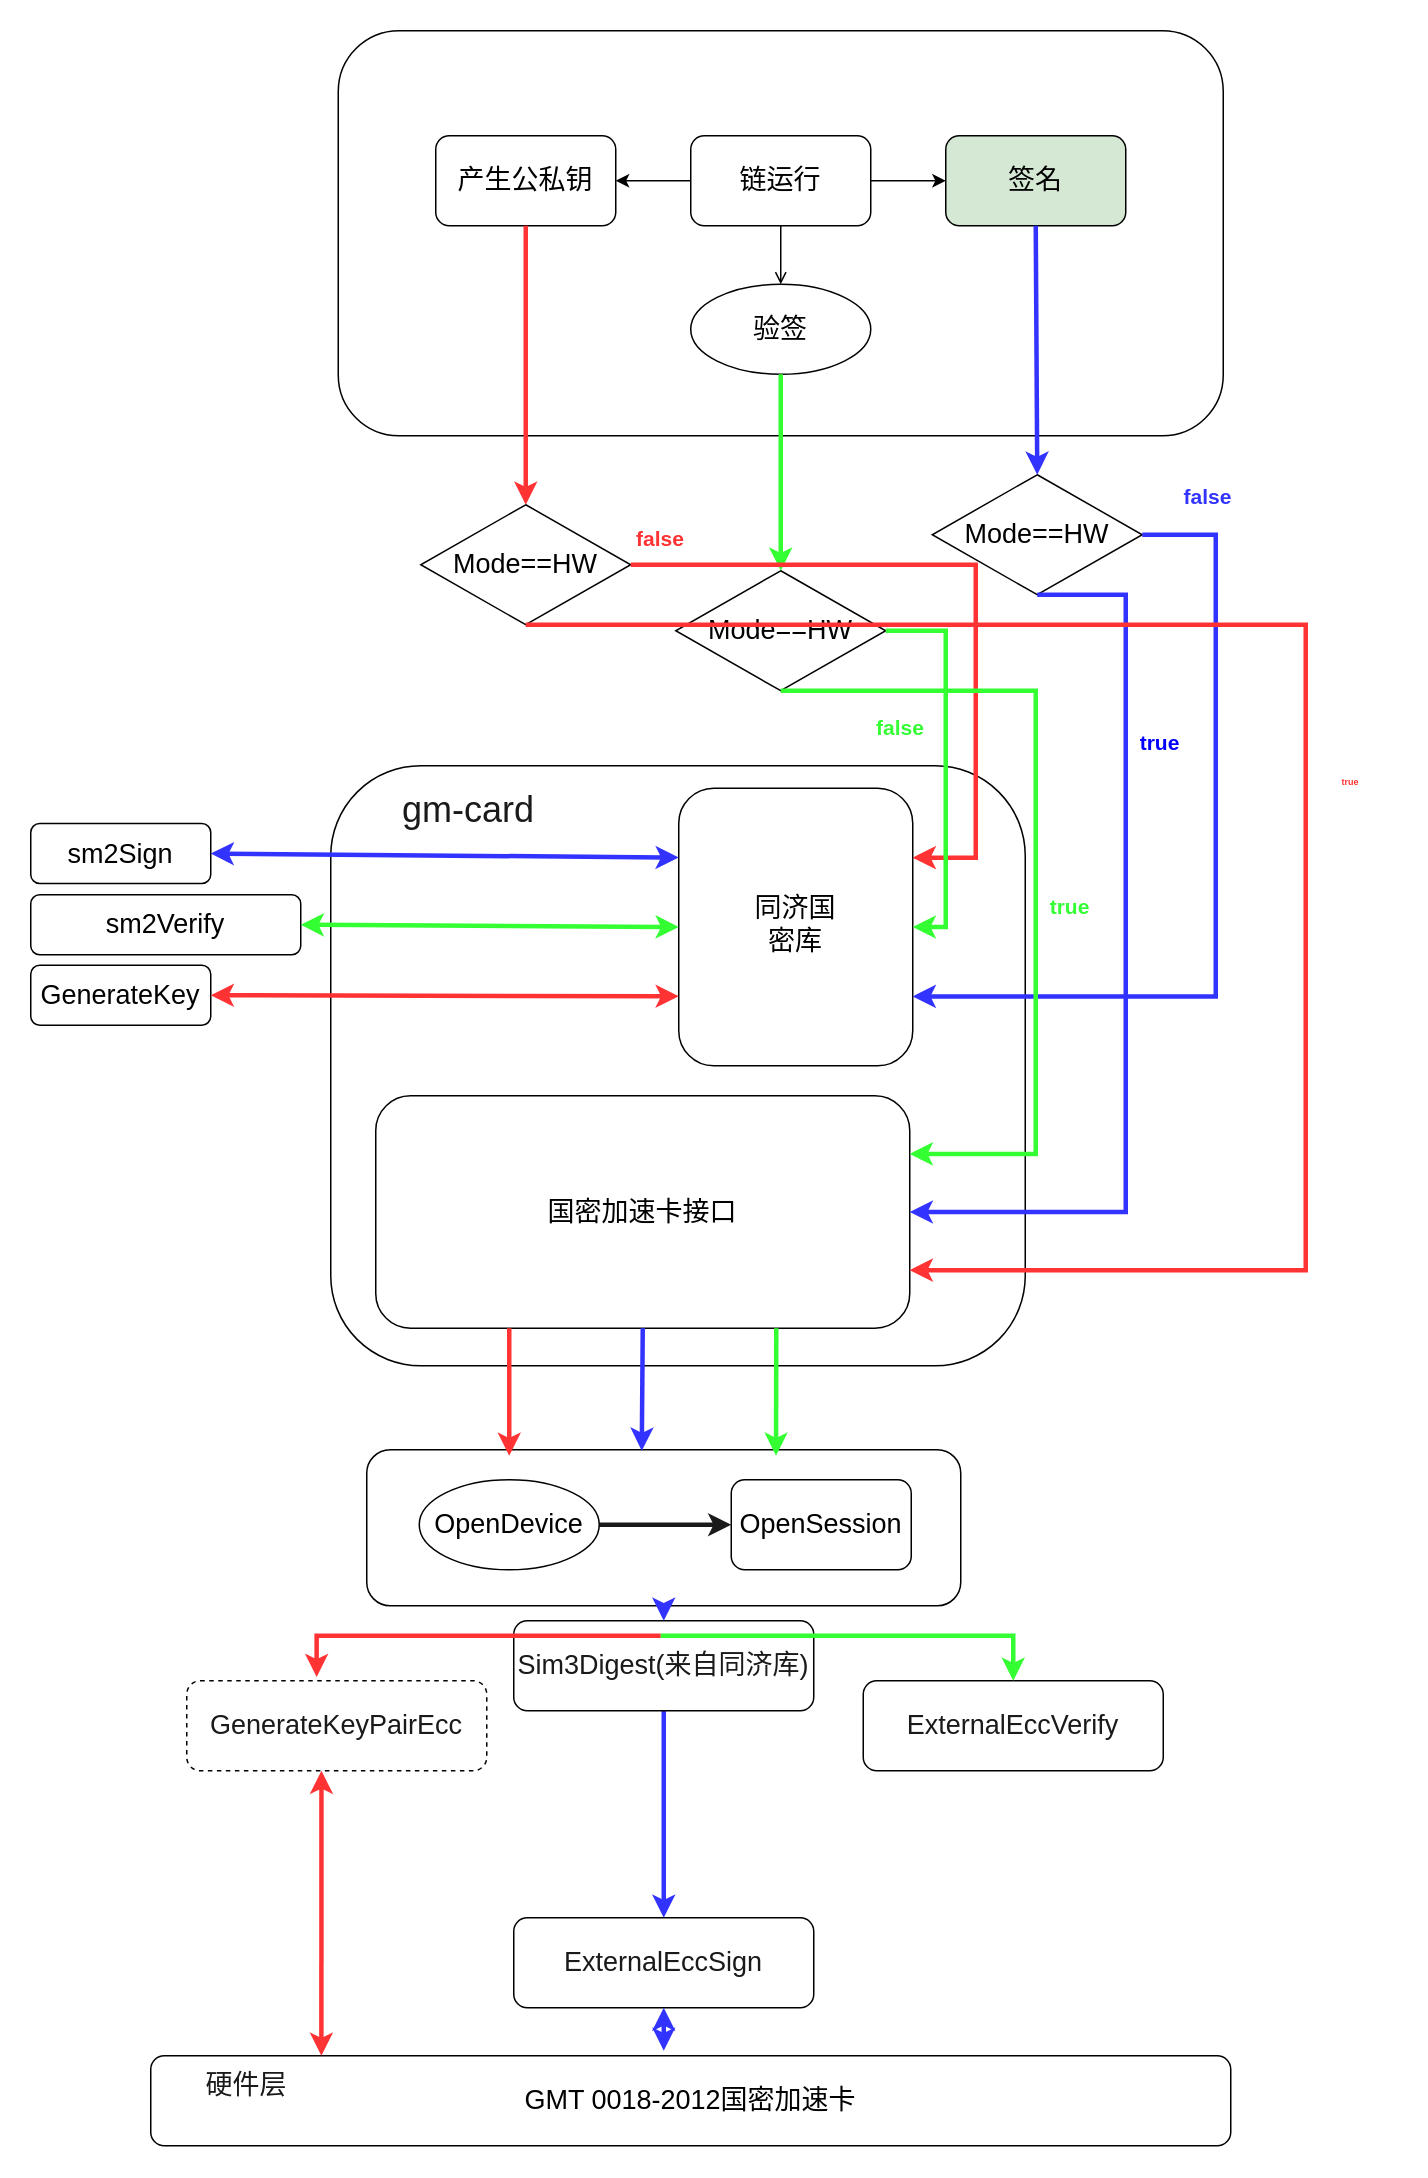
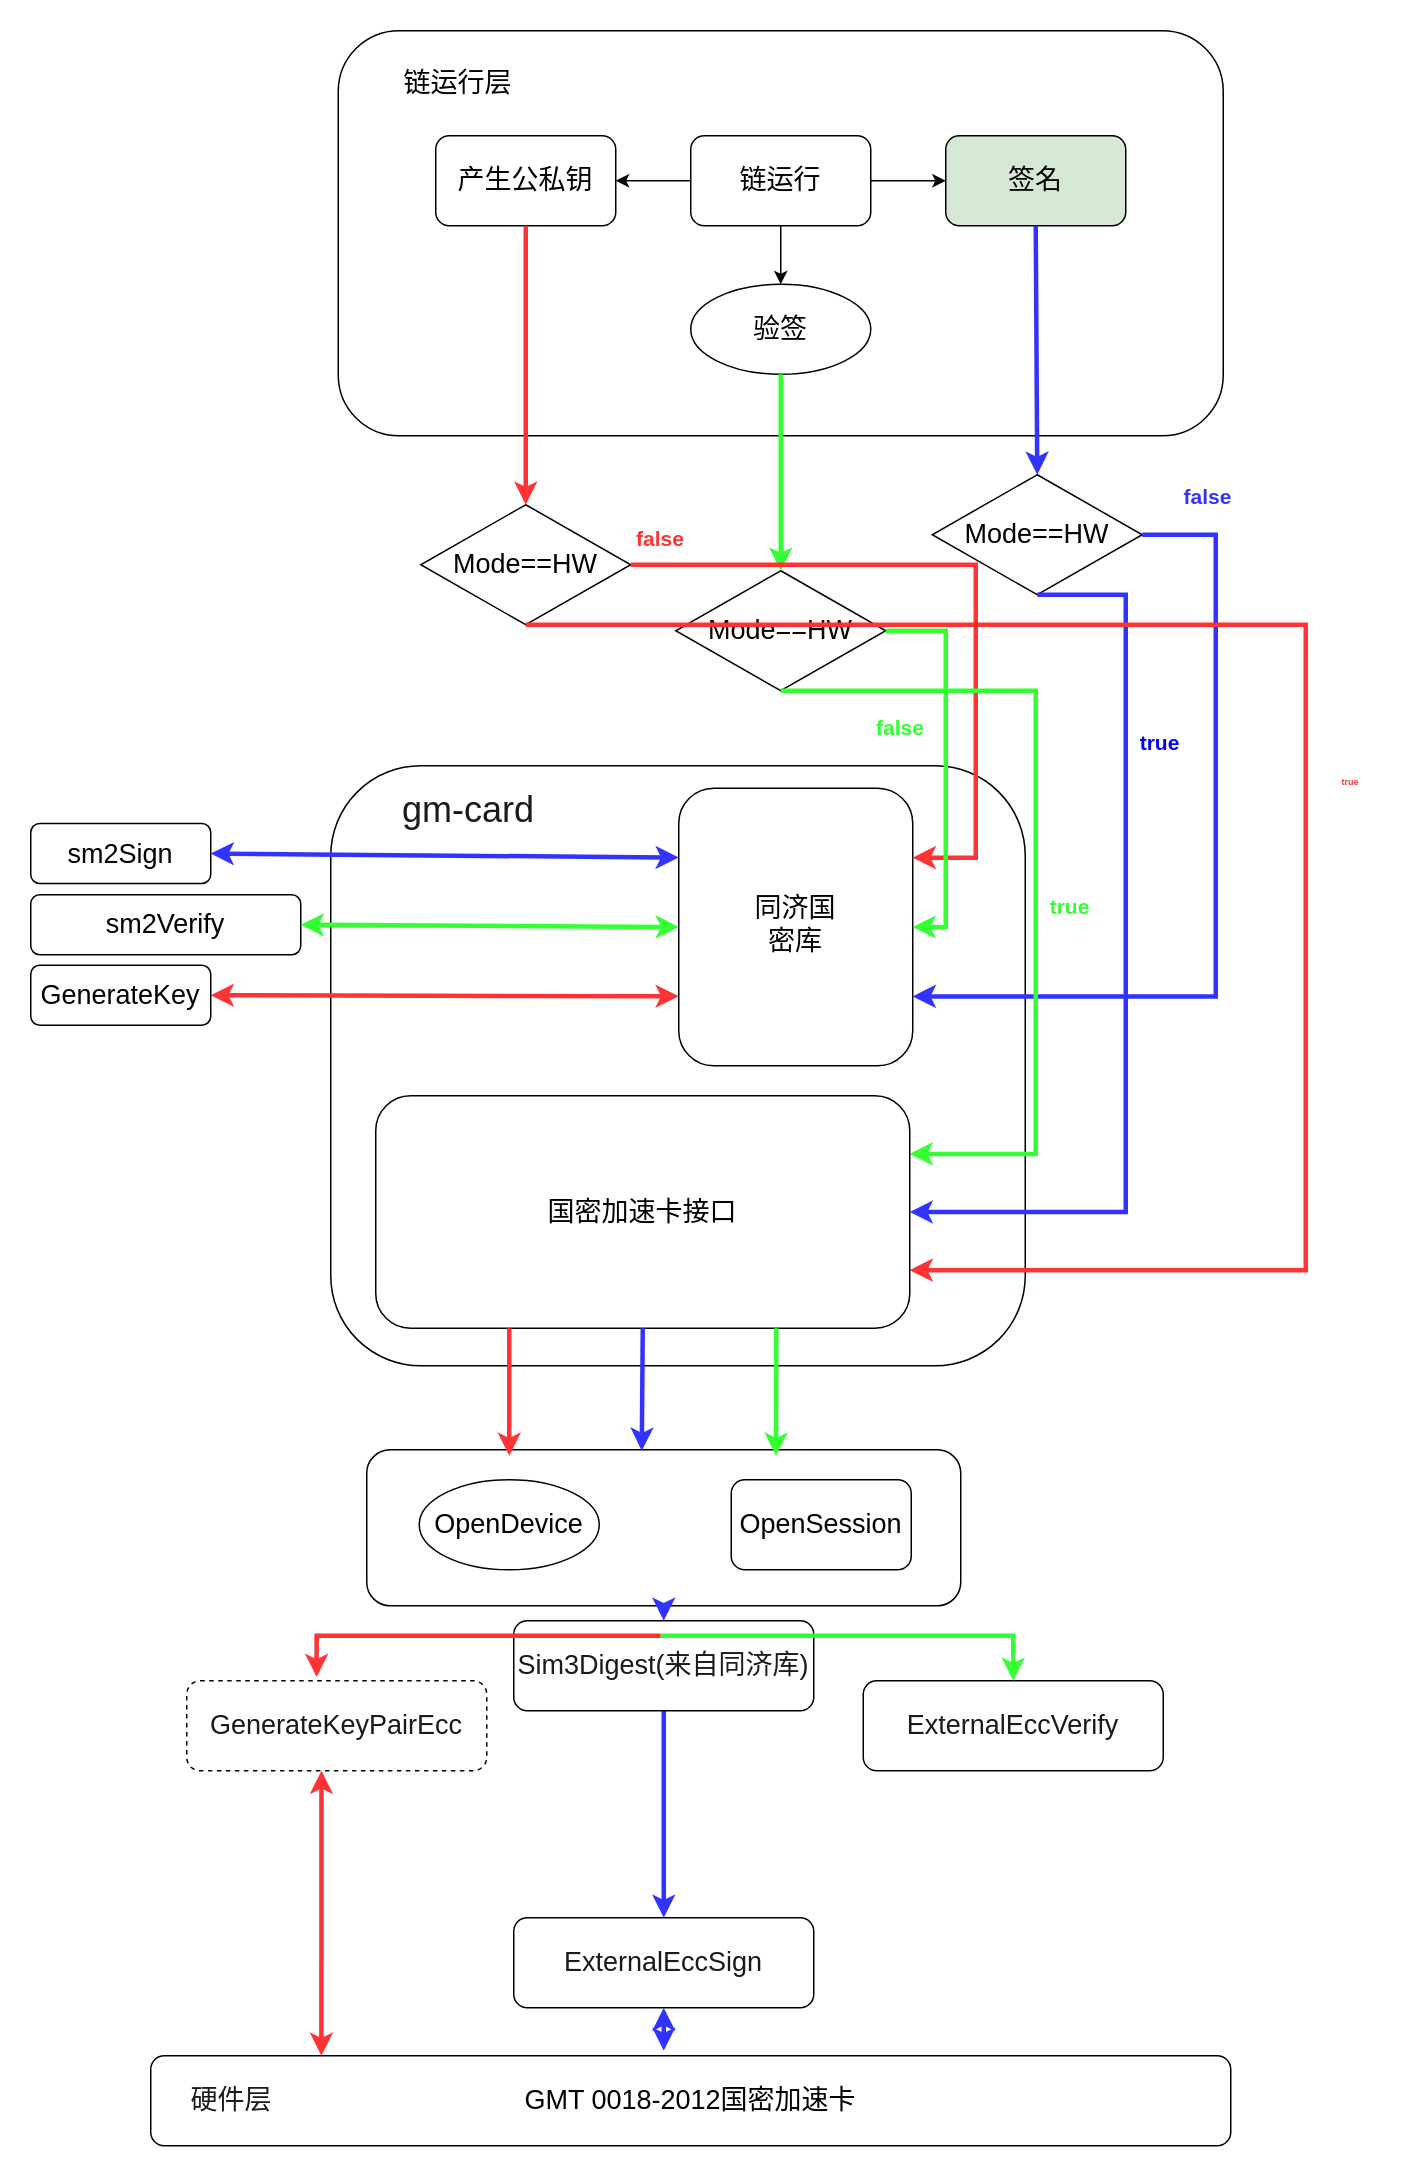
none -> (458, 83)
(781, 275) -> (781, 273)
(658, 1525) -> none
(247, 2086) -> (232, 2101)
